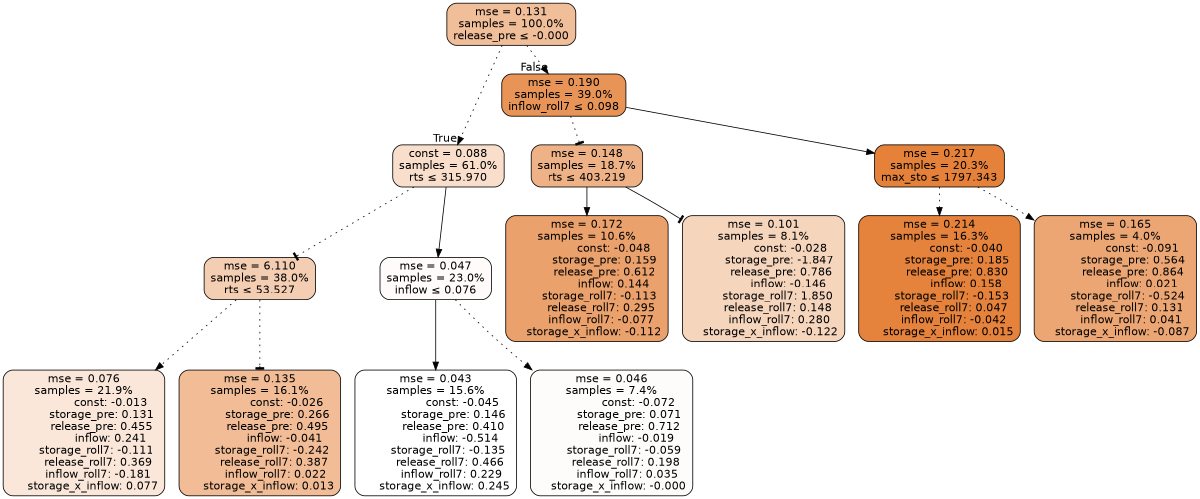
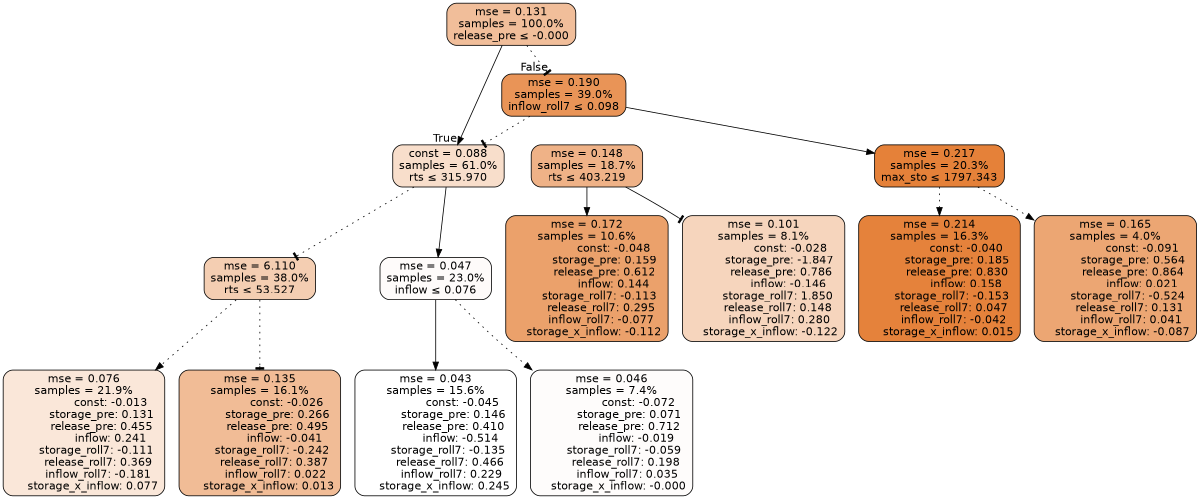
(535, 56) -> (535, 56)
(482, 91) -> (482, 91)
(575, 129) -> (508, 129)
